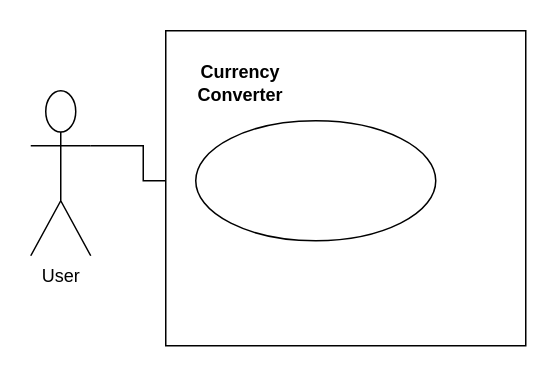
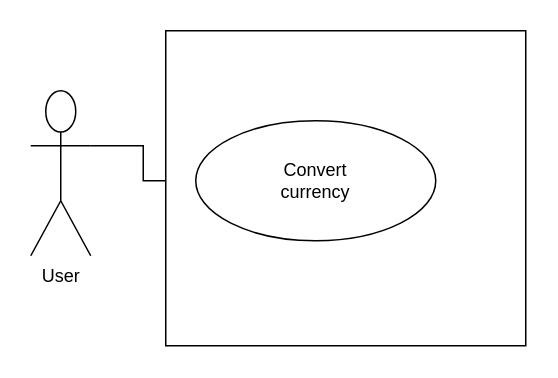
(241, 83) -> none
none -> (316, 181)
